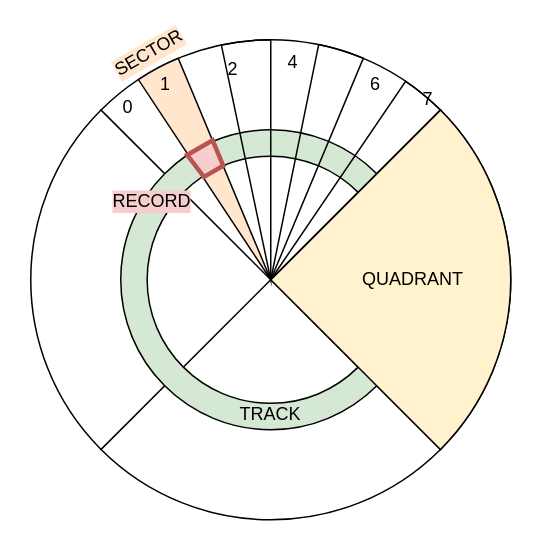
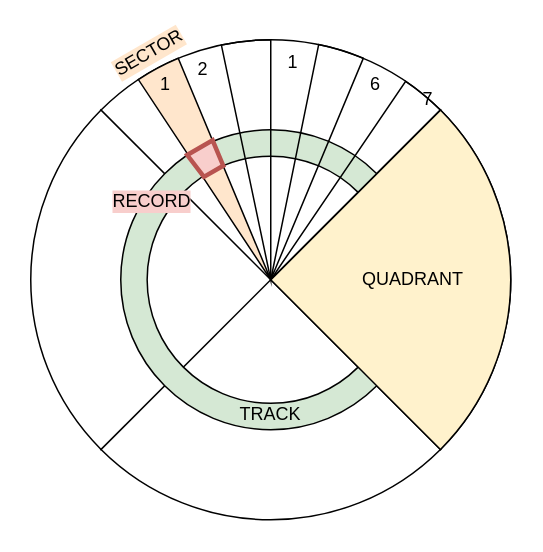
(293, 62) -> (293, 62)
(233, 70) -> (203, 70)
(128, 107) -> none
